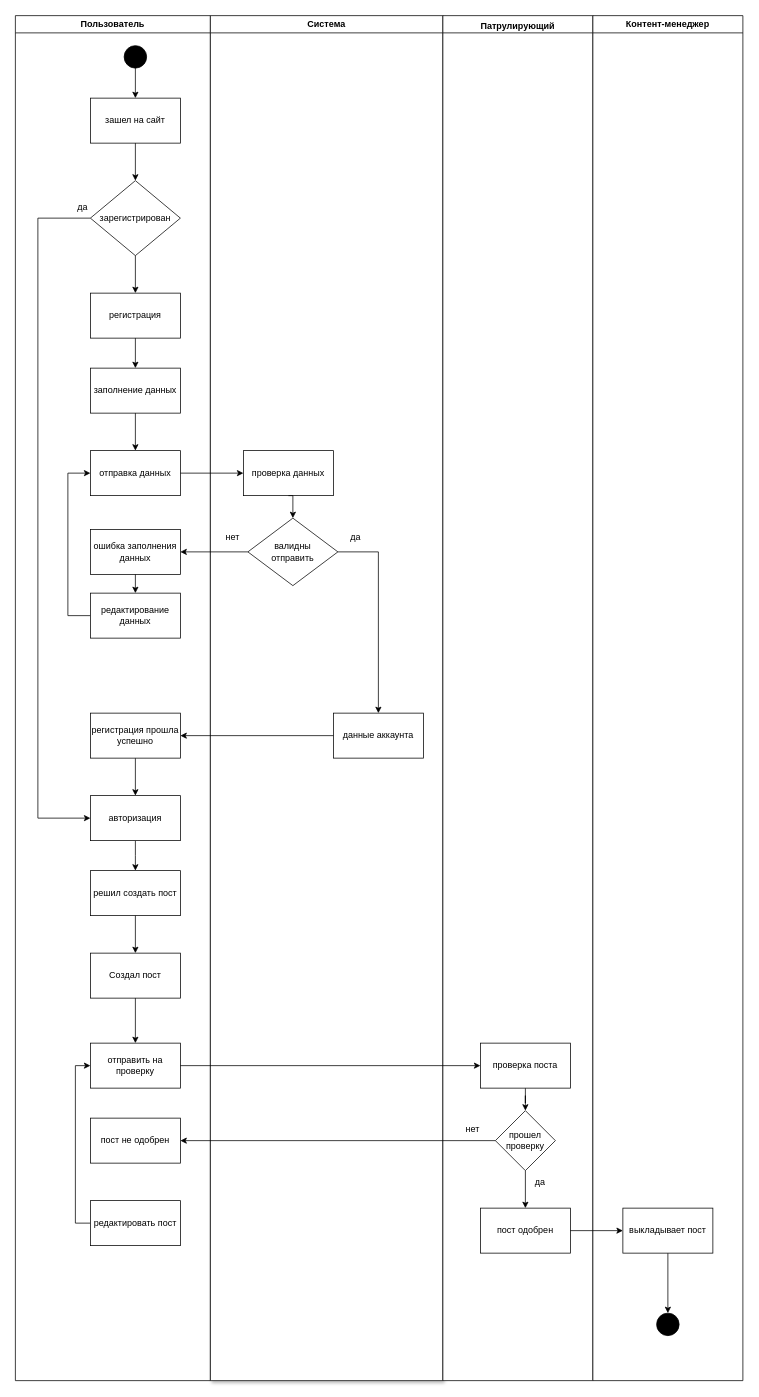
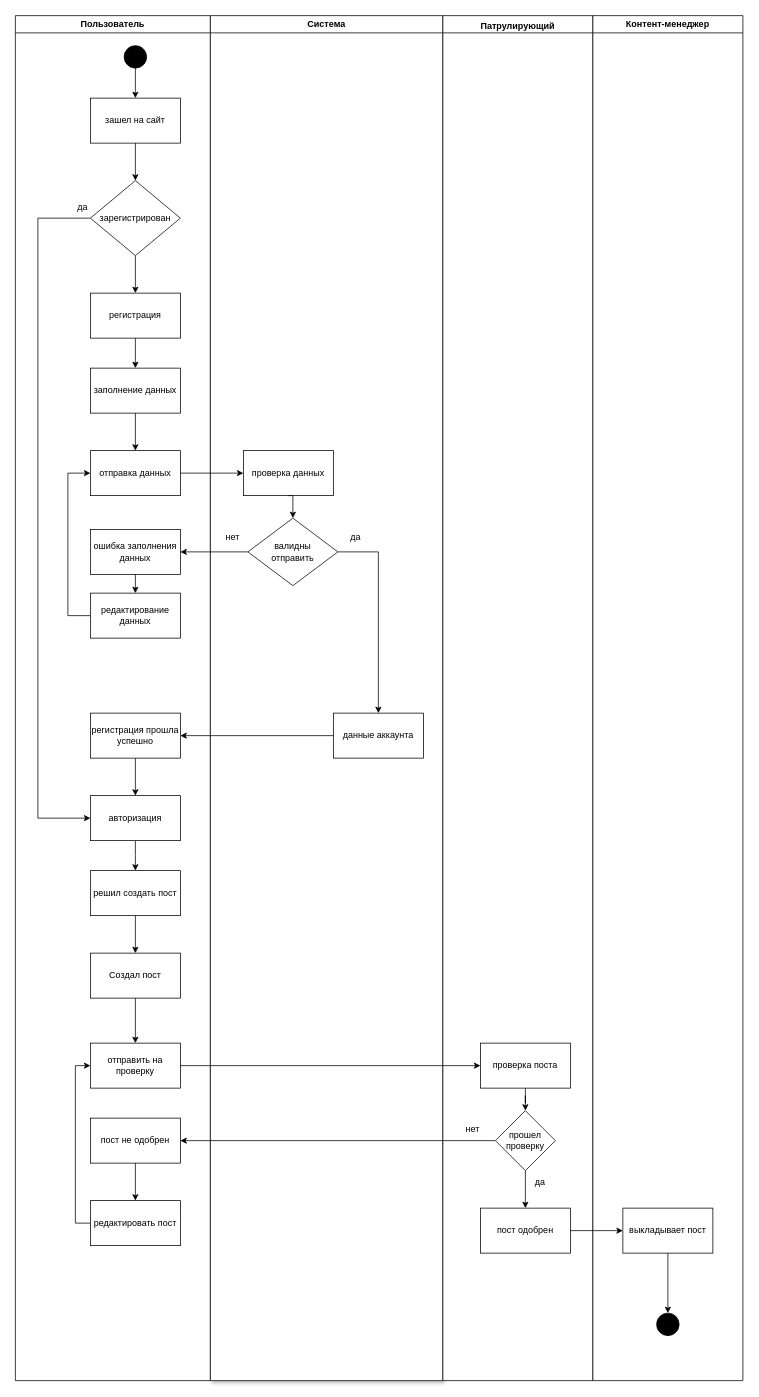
none -> (135, 1179)
